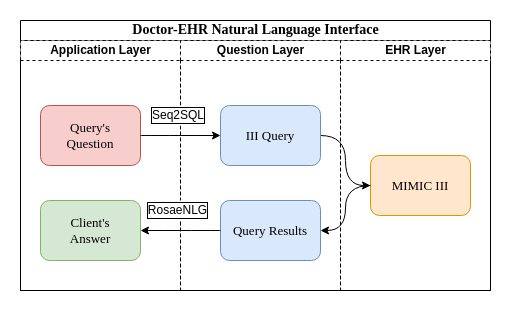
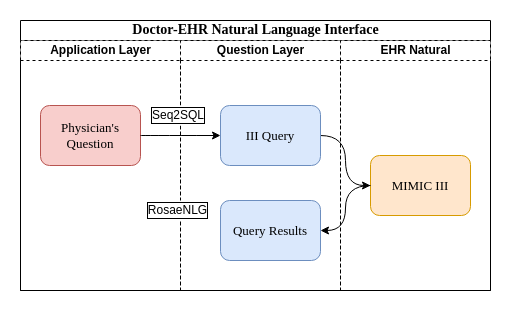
(416, 51) -> (416, 51)
(91, 136) -> (91, 136)
(91, 231) -> none
(183, 231) -> none
